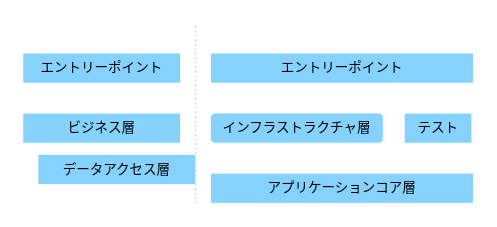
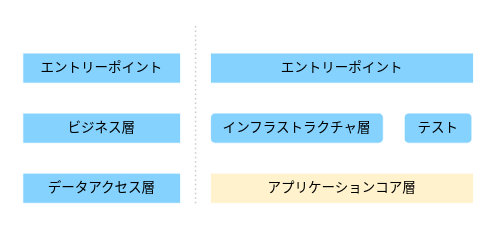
(438, 128) -> (438, 128)
(117, 169) -> (102, 188)
(437, 171) -> none
(342, 188) -> (342, 188)
